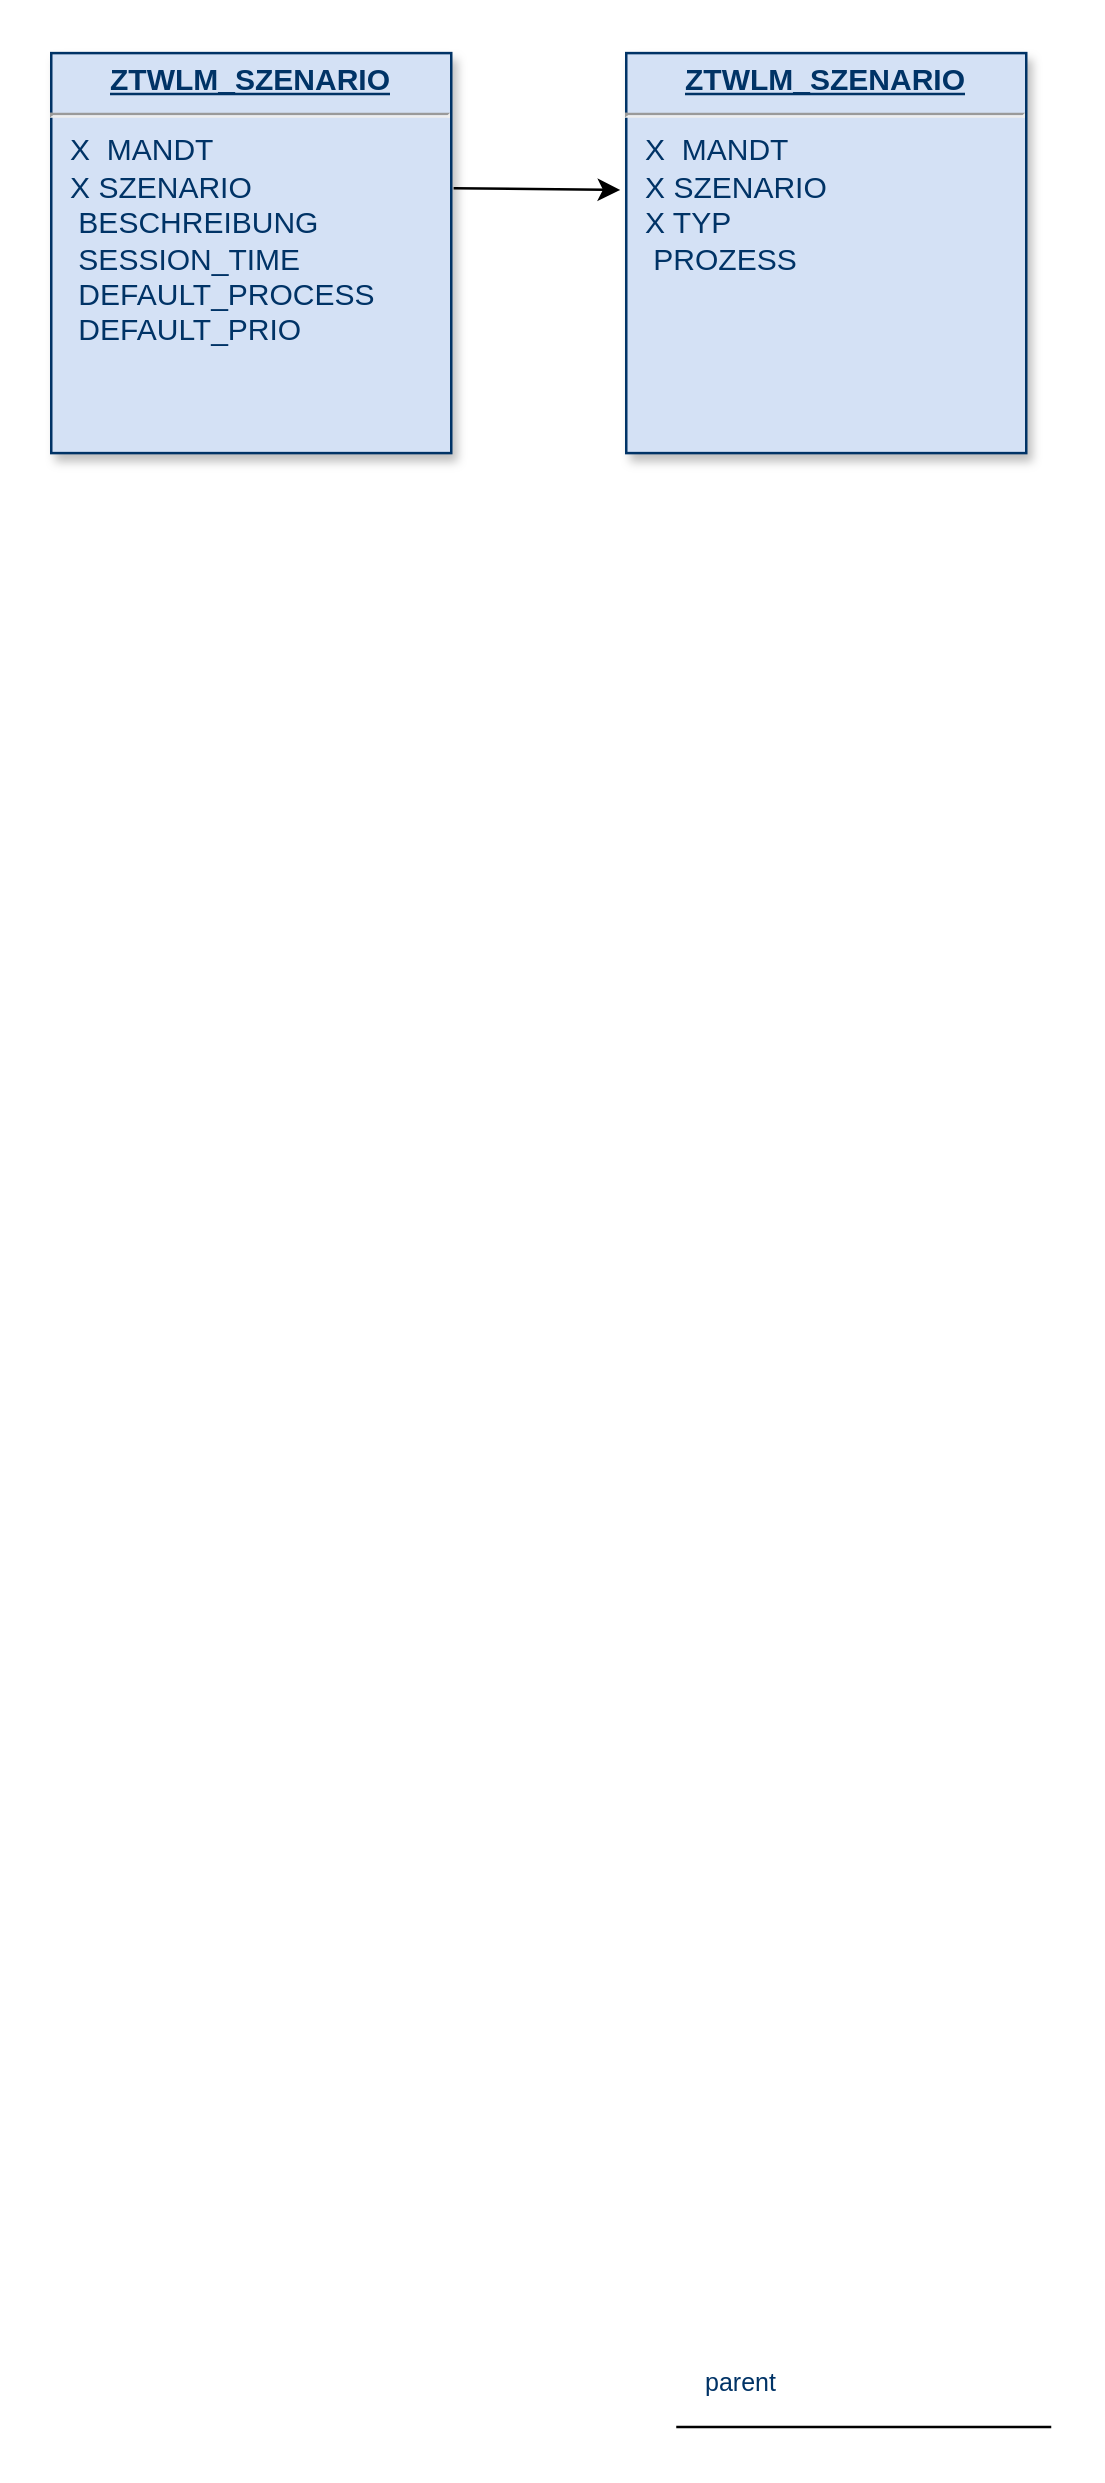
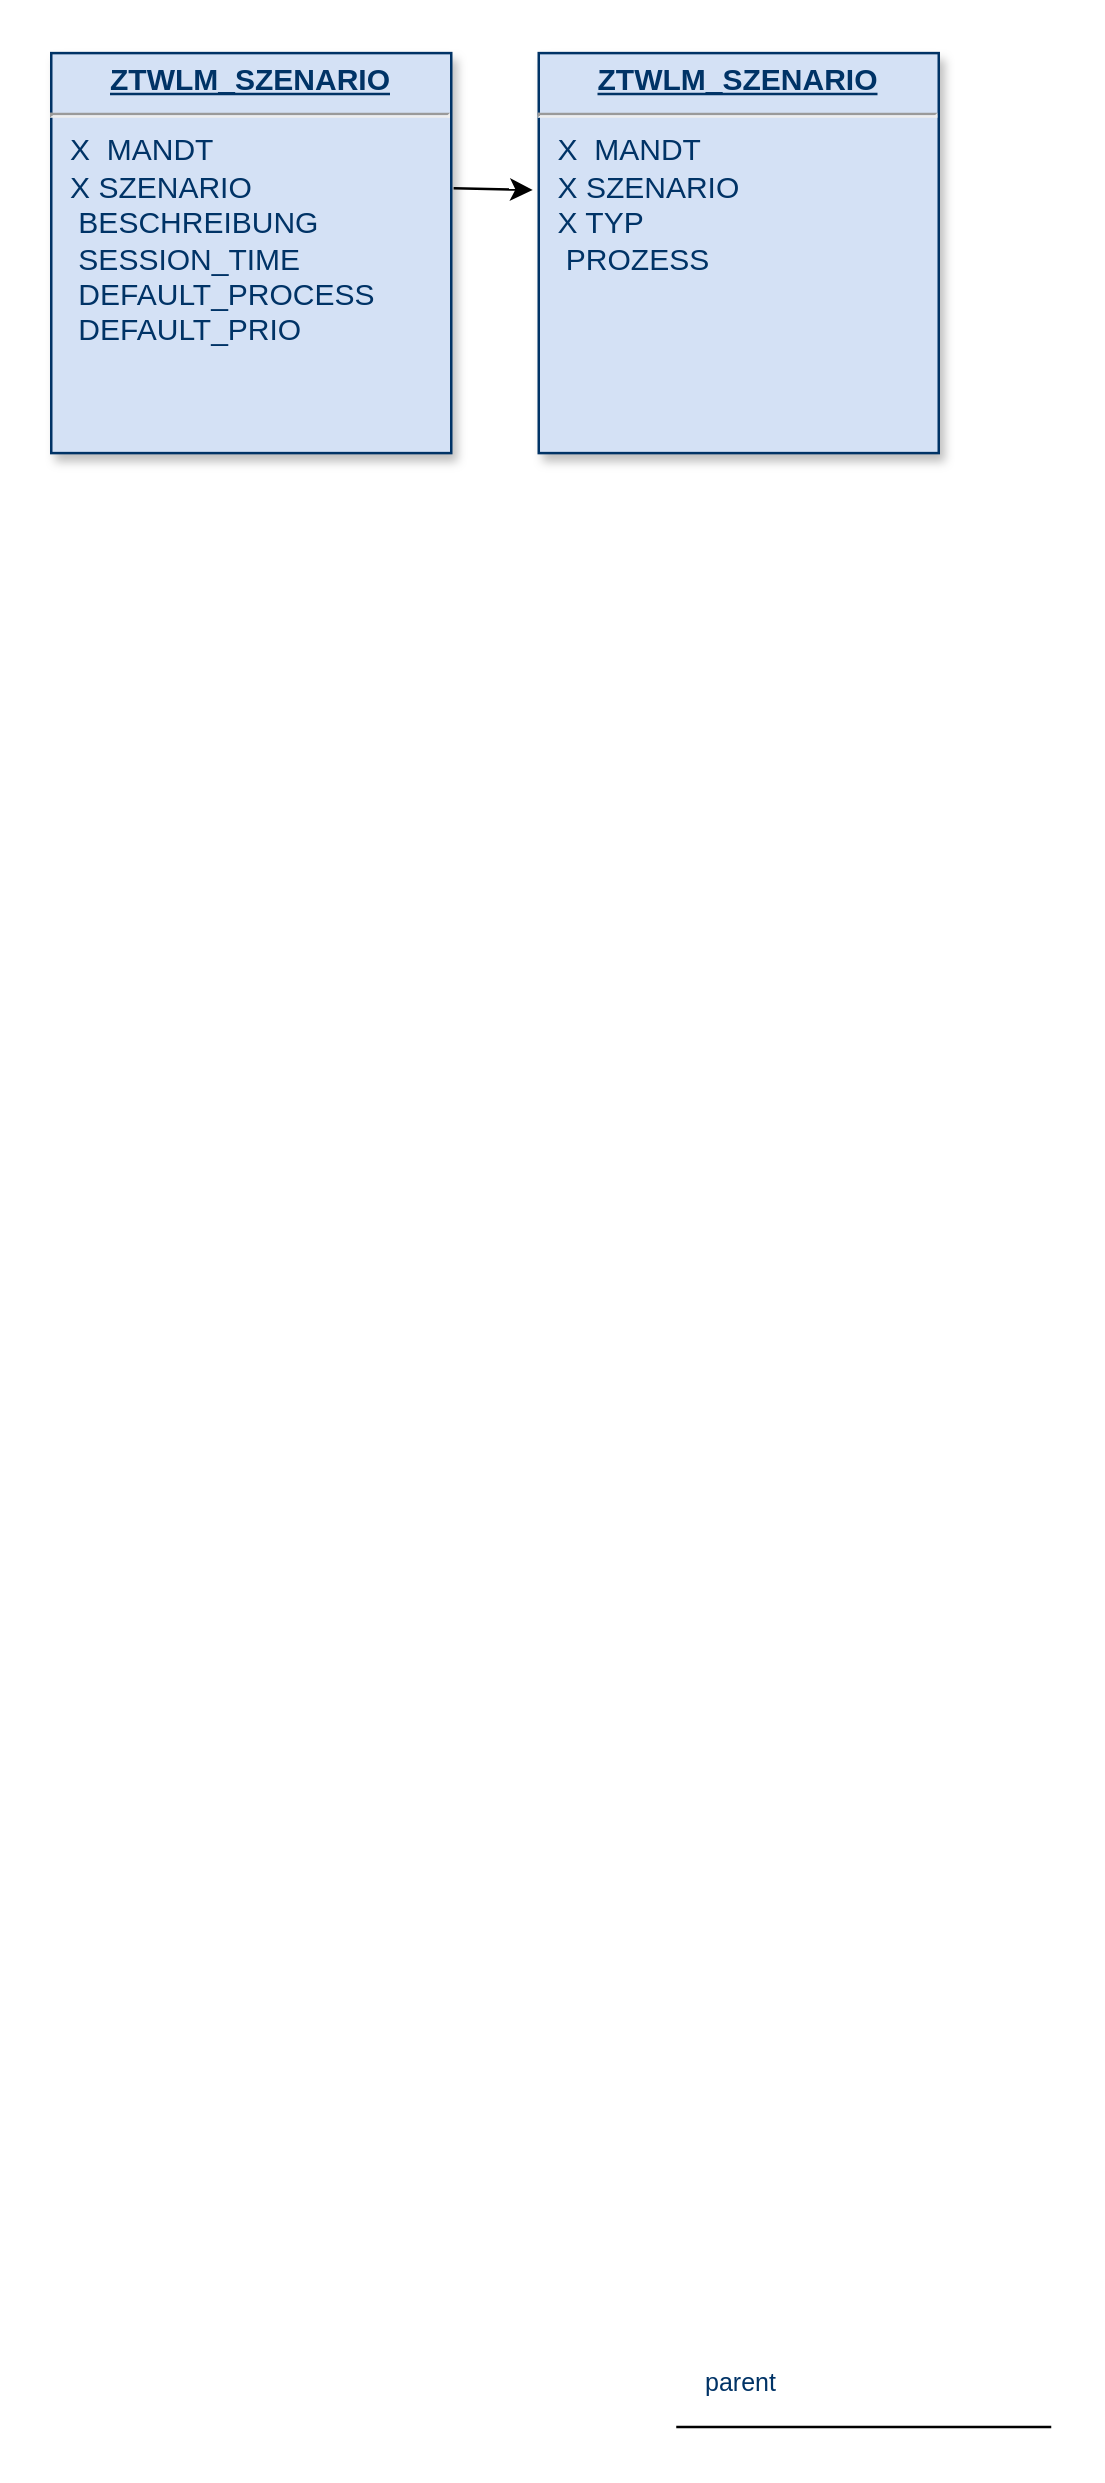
(826, 253) -> (739, 253)
